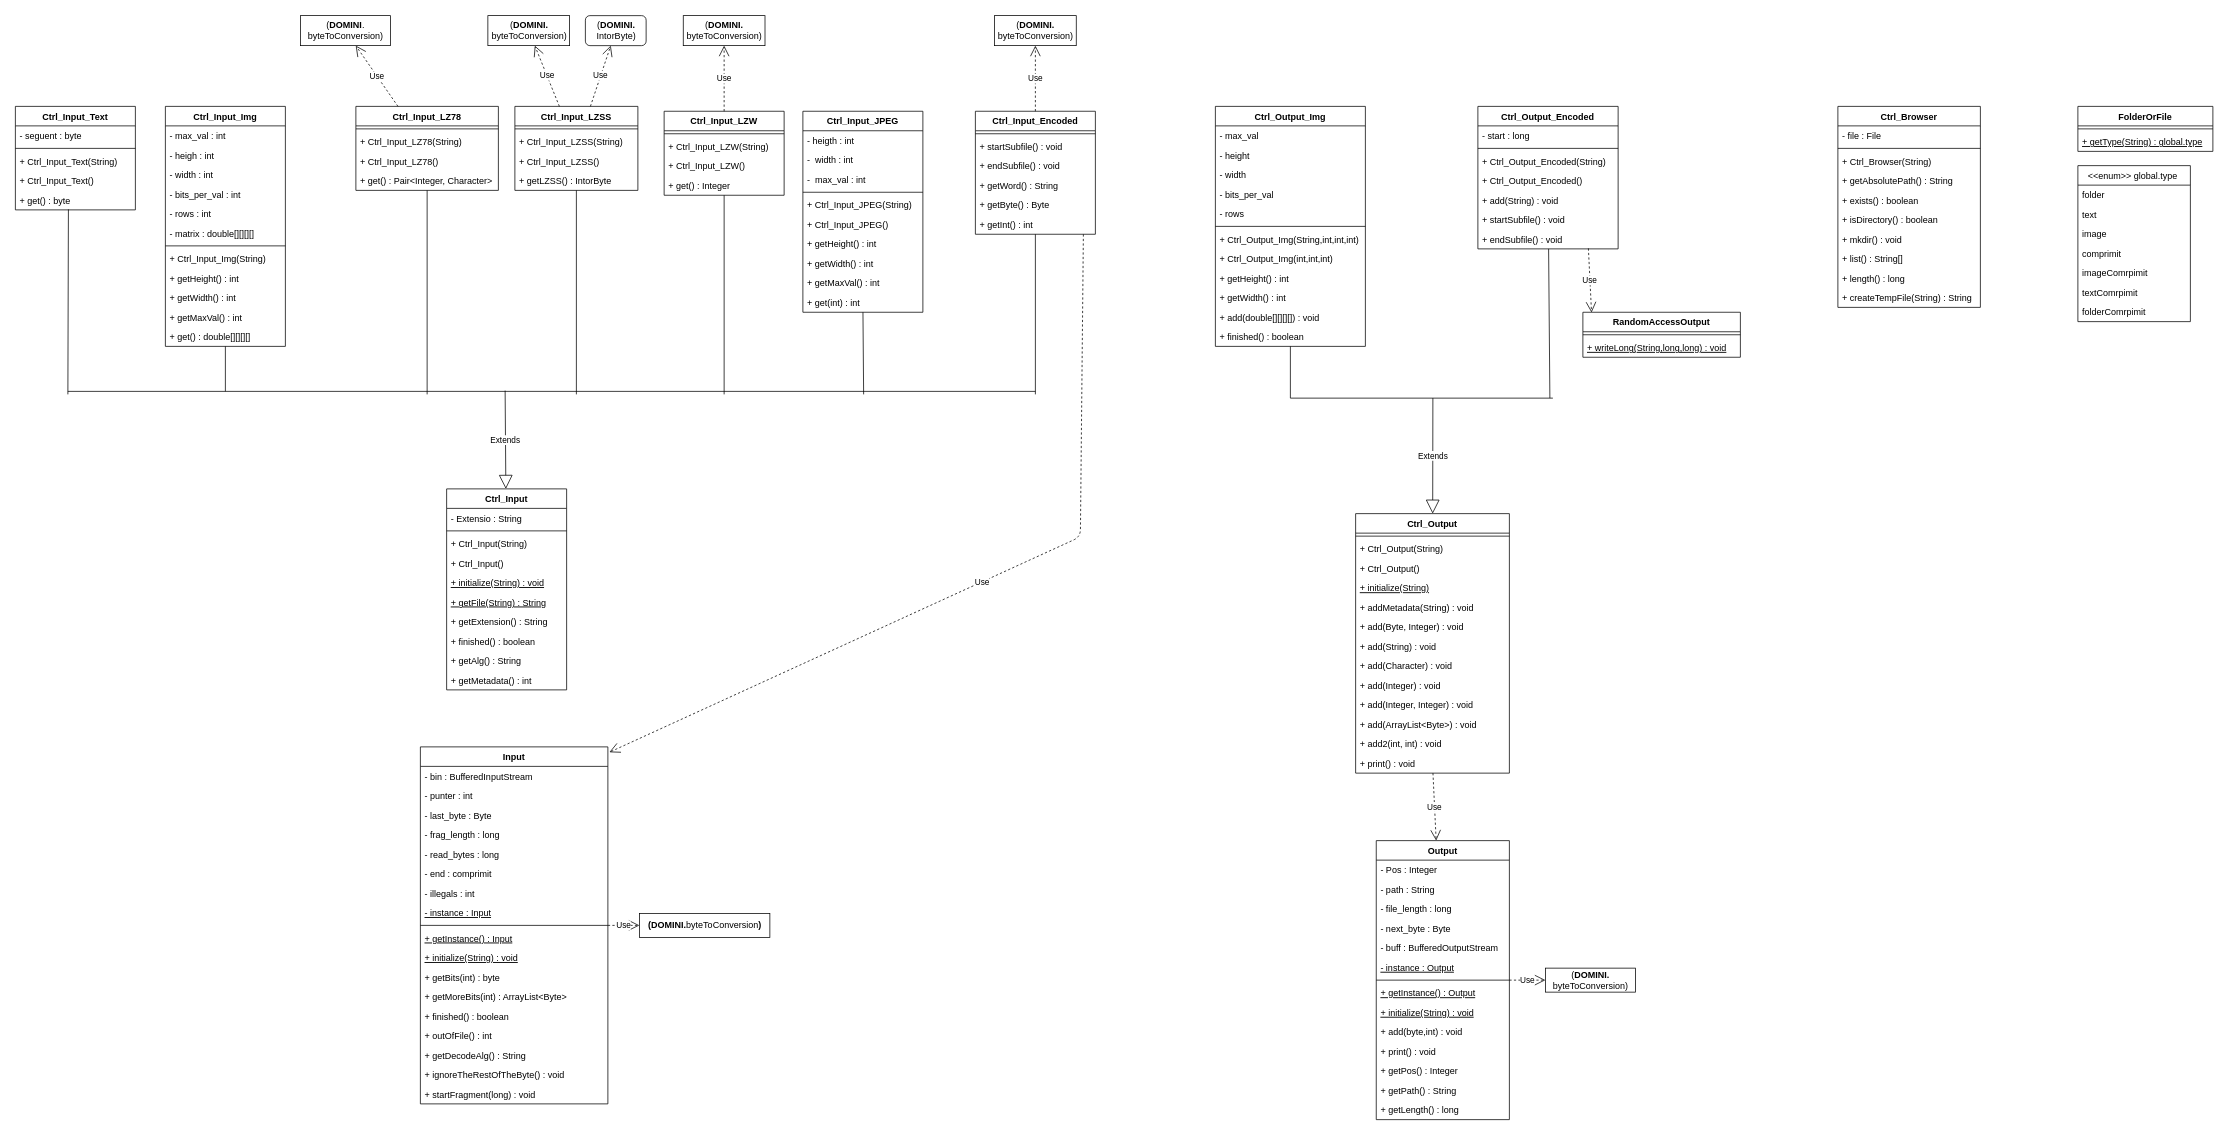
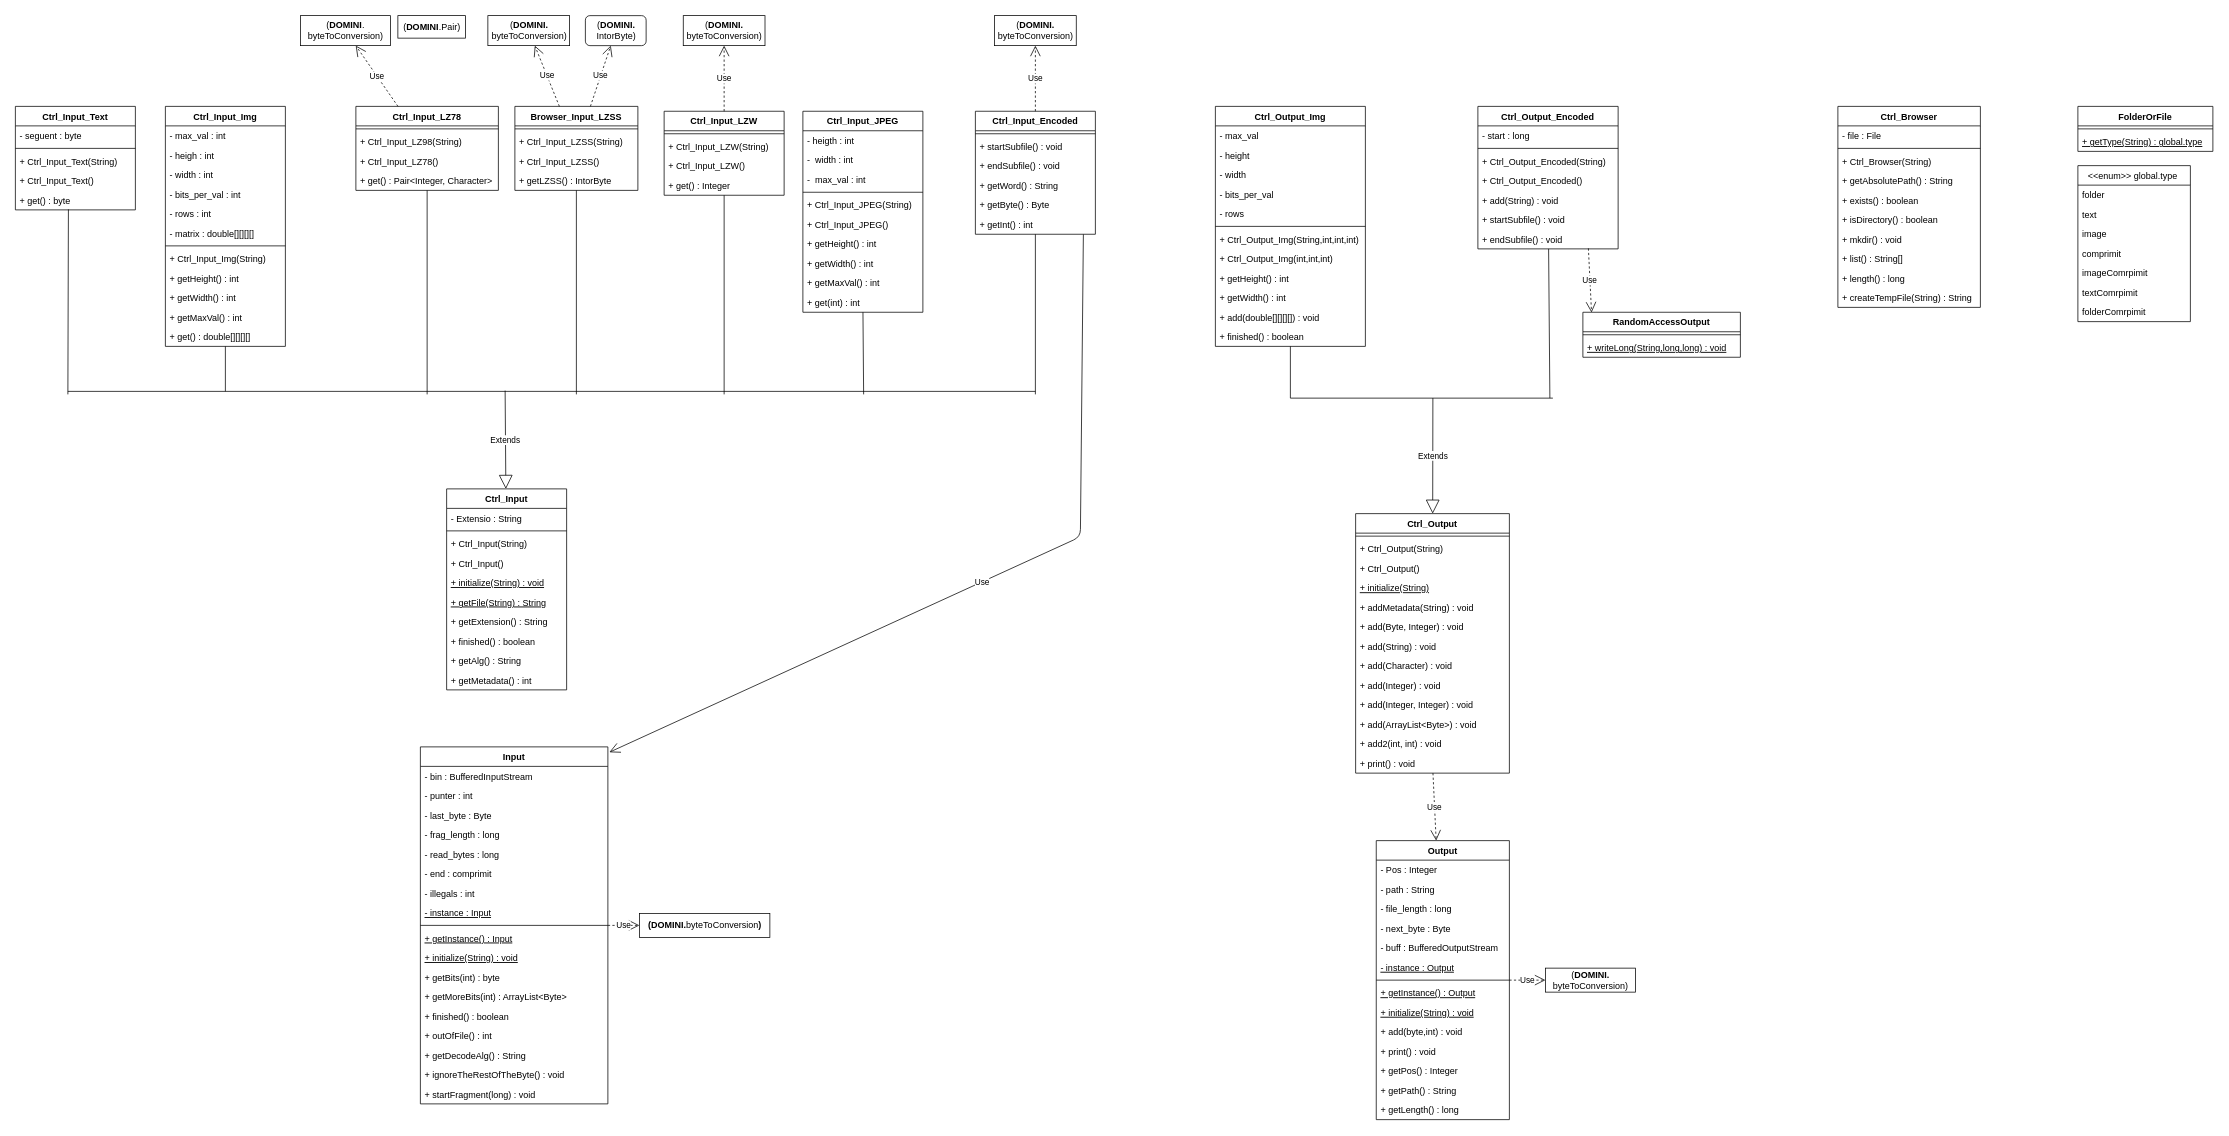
none -> (432, 27)
(576, 116) -> (576, 116)
(421, 142) -> (421, 142)
(794, 668) -> (794, 668)
